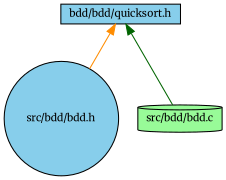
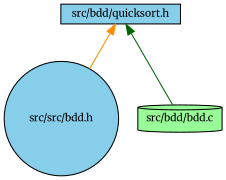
(121, 14) -> (121, 14)
(61, 119) -> (61, 119)
